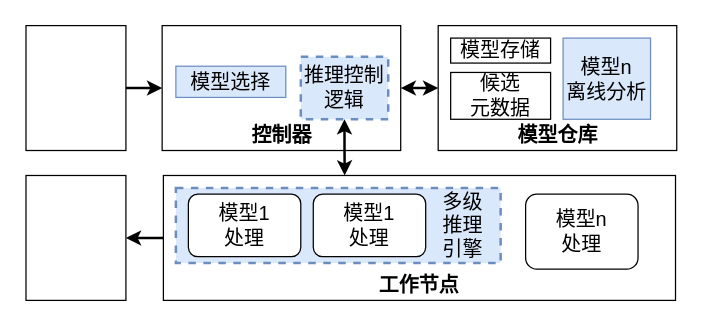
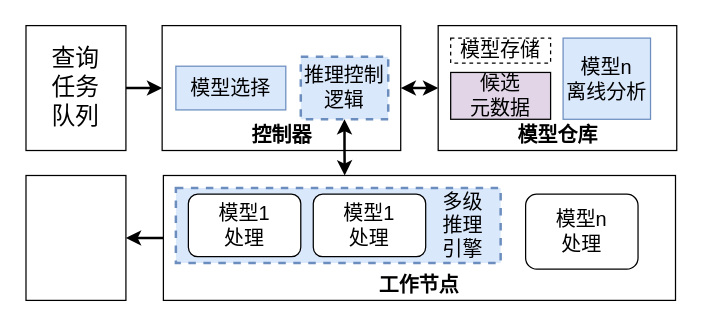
(501, 51) -> (501, 51)
(231, 82) -> (231, 88)
none -> (76, 88)
(501, 96) -> (501, 96)
